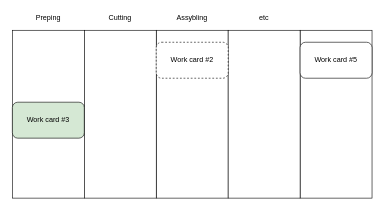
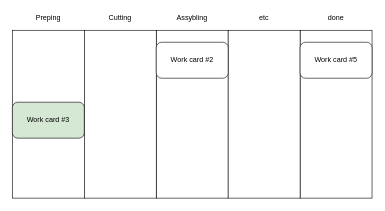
none -> (336, 18)
(192, 60) -> (192, 60)
